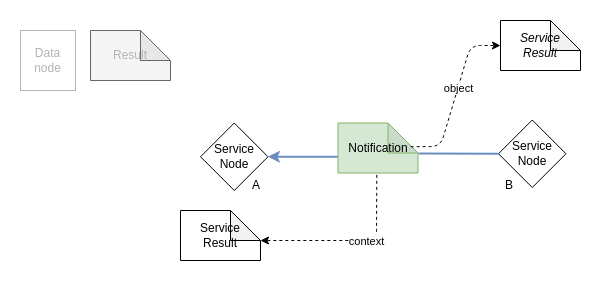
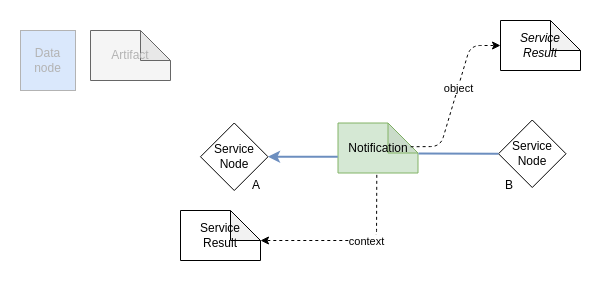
(131, 56) -> (131, 56)
(48, 61) -> (48, 61)
